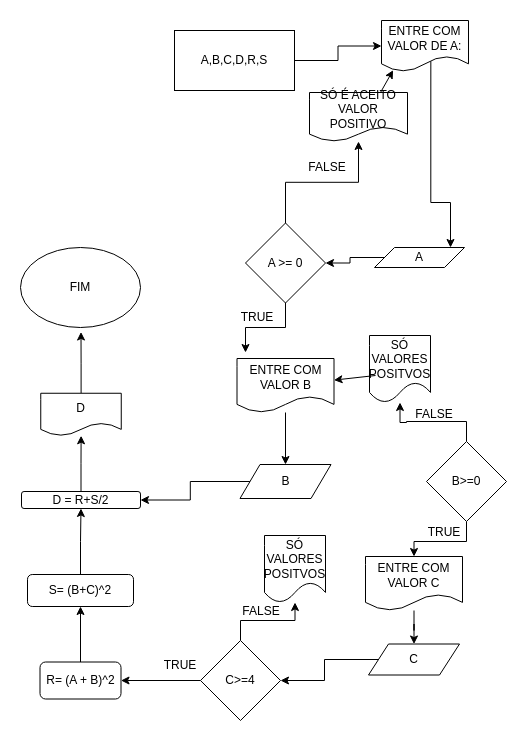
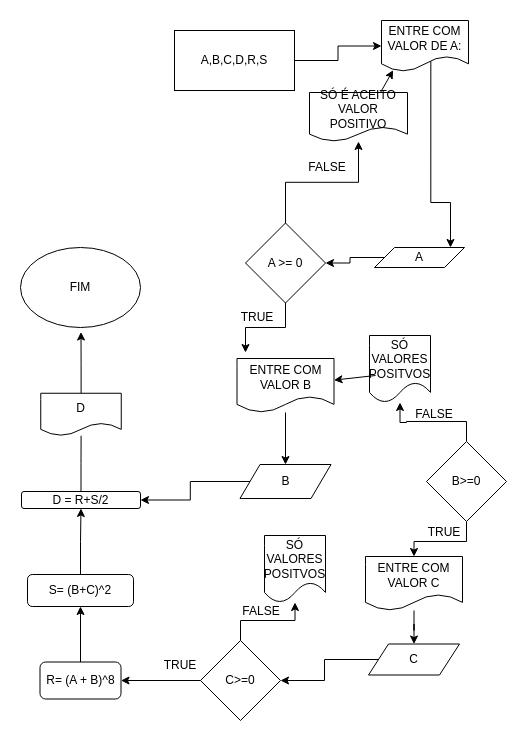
(81, 444) -> (81, 441)
(81, 681) -> (81, 681)
(241, 681) -> (241, 681)
